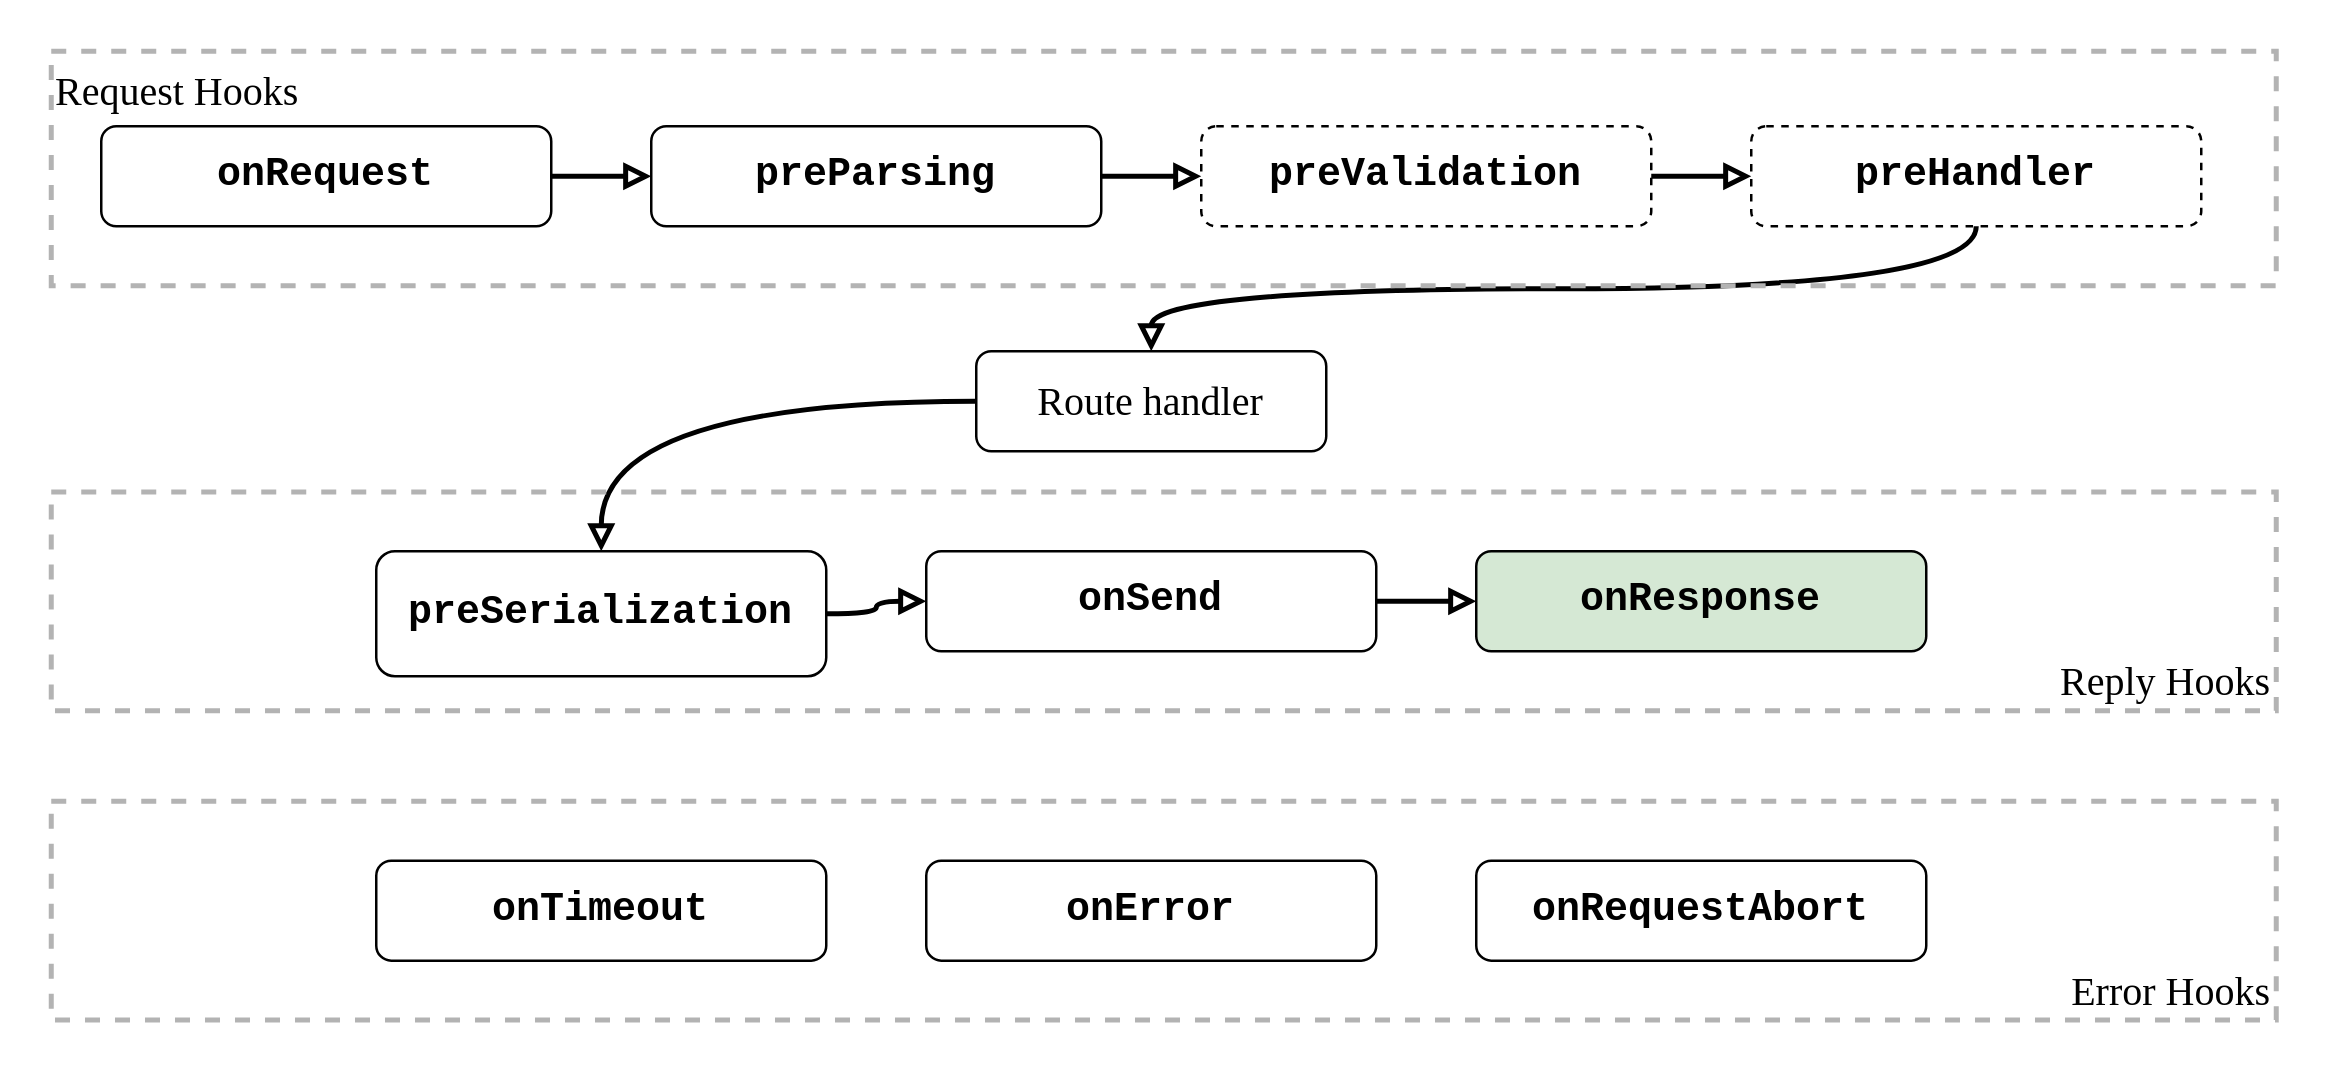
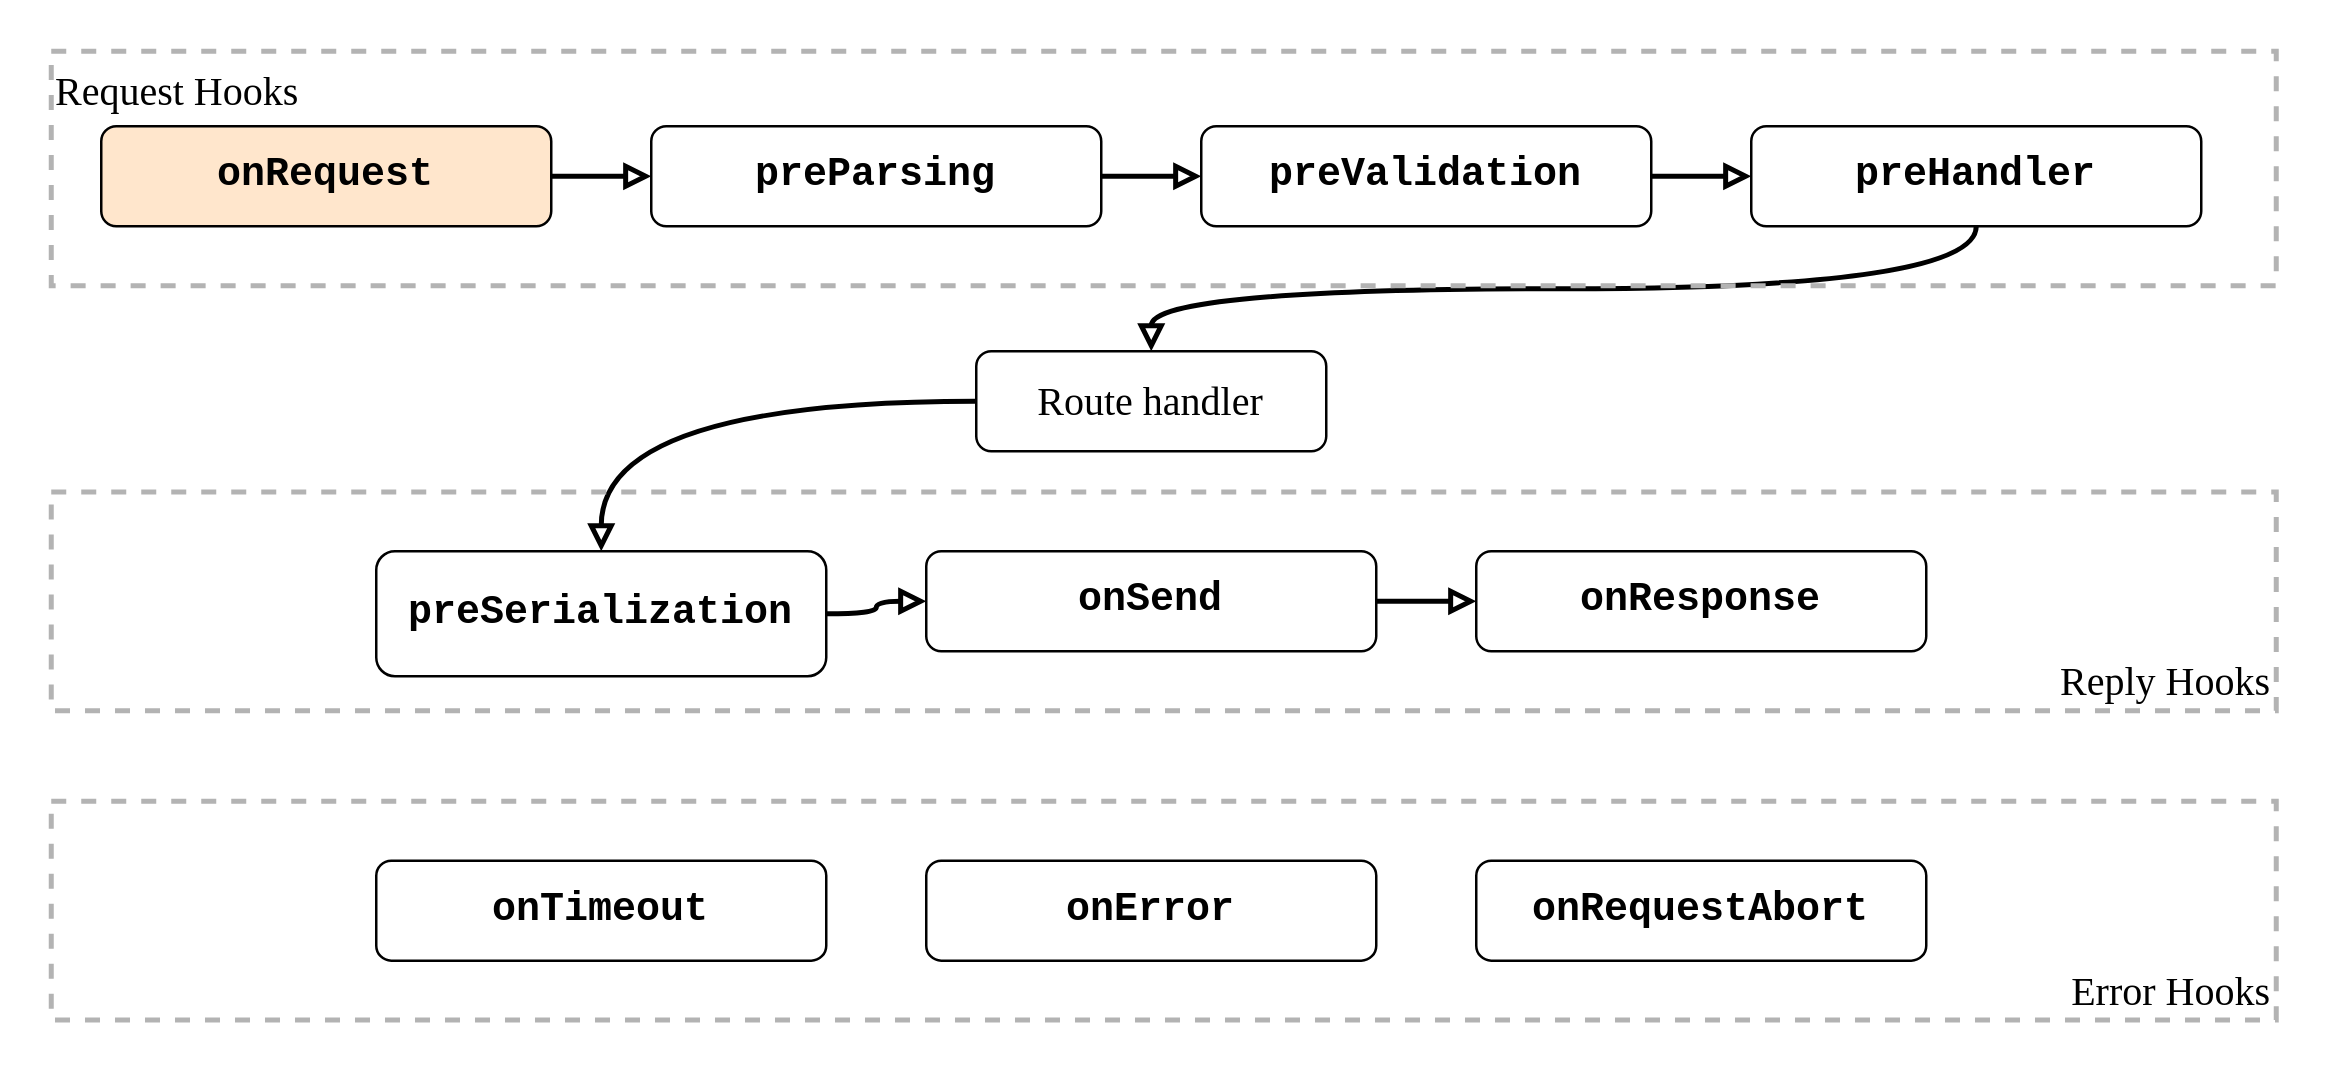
(326, 176) -> (326, 176)
(1426, 176) -> (1426, 176)
(1976, 176) -> (1976, 176)
(1701, 601) -> (1701, 601)
